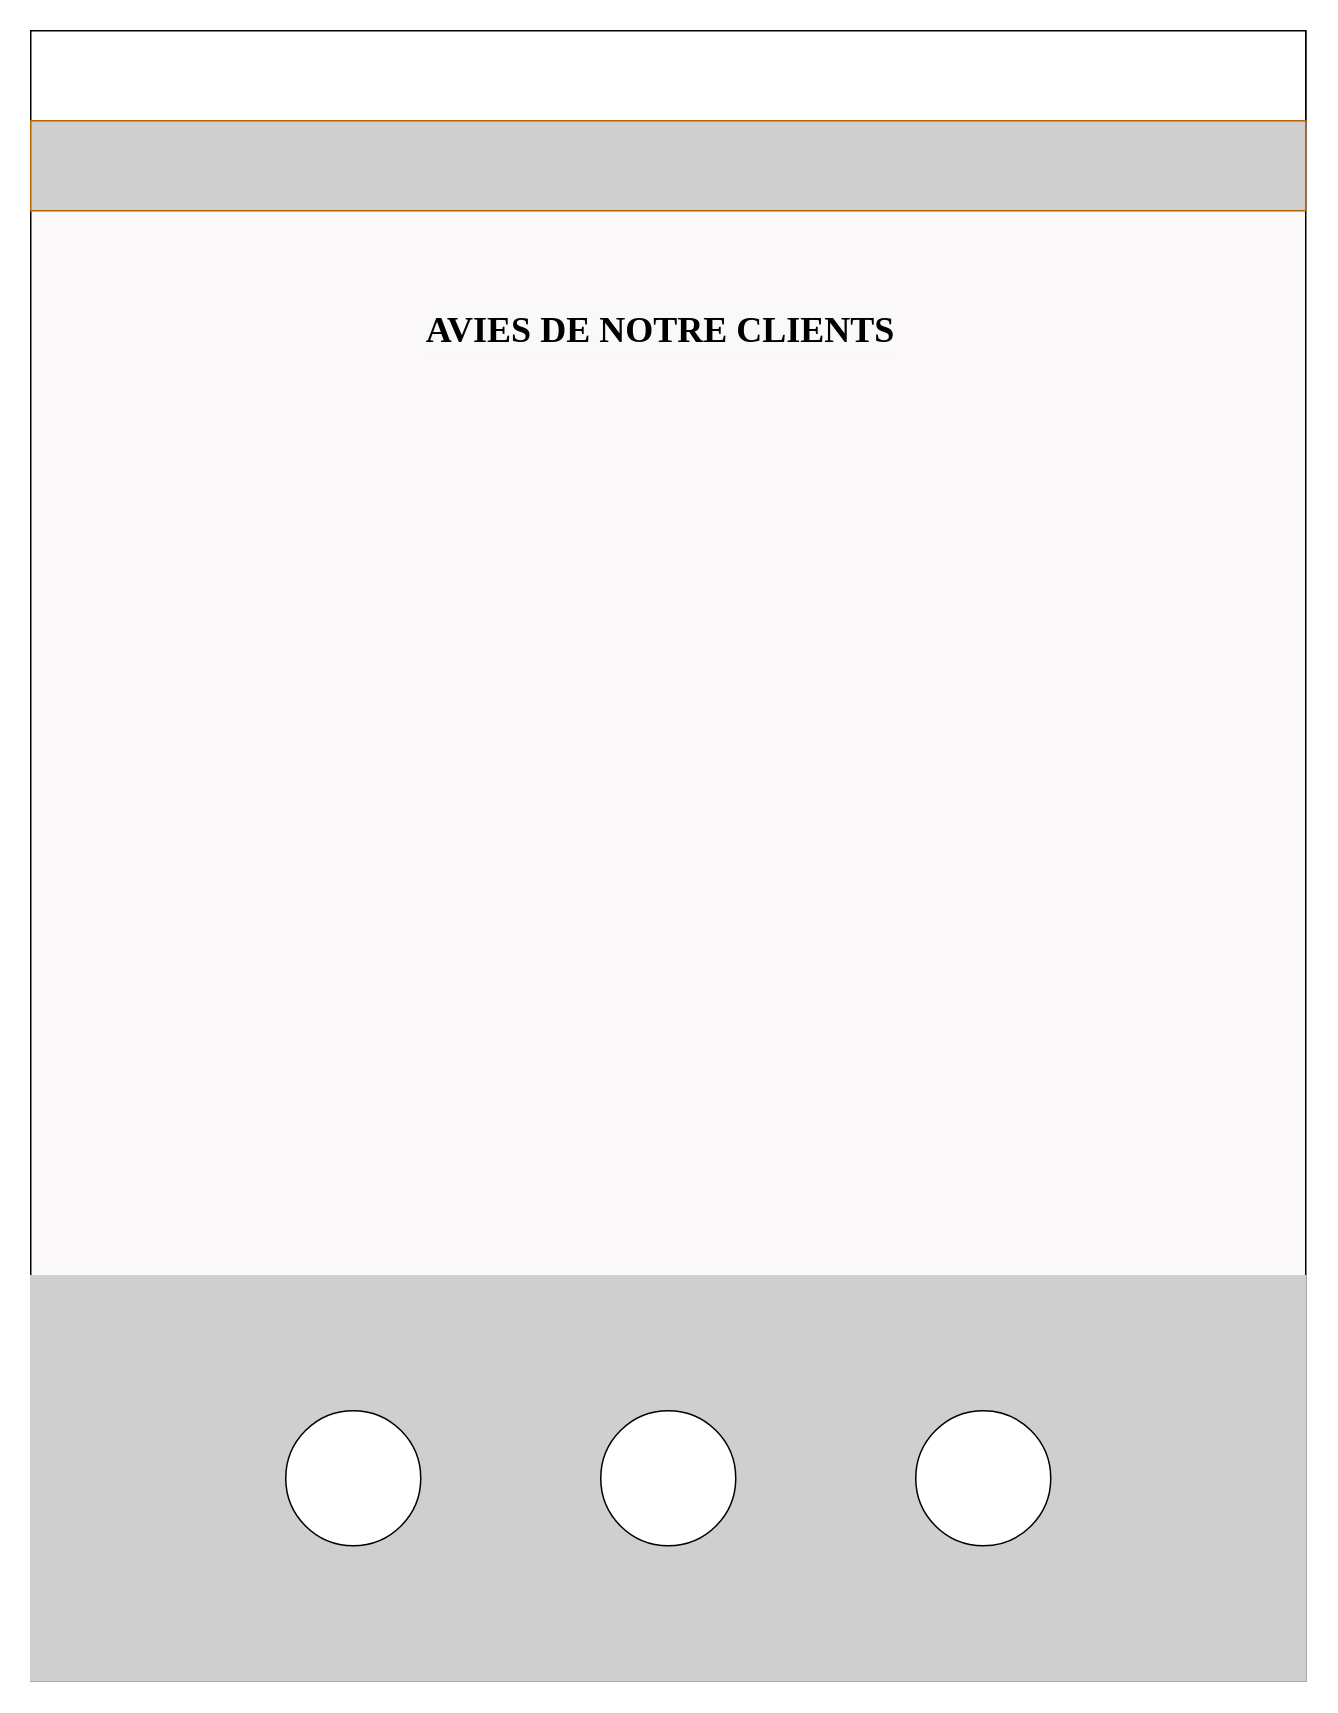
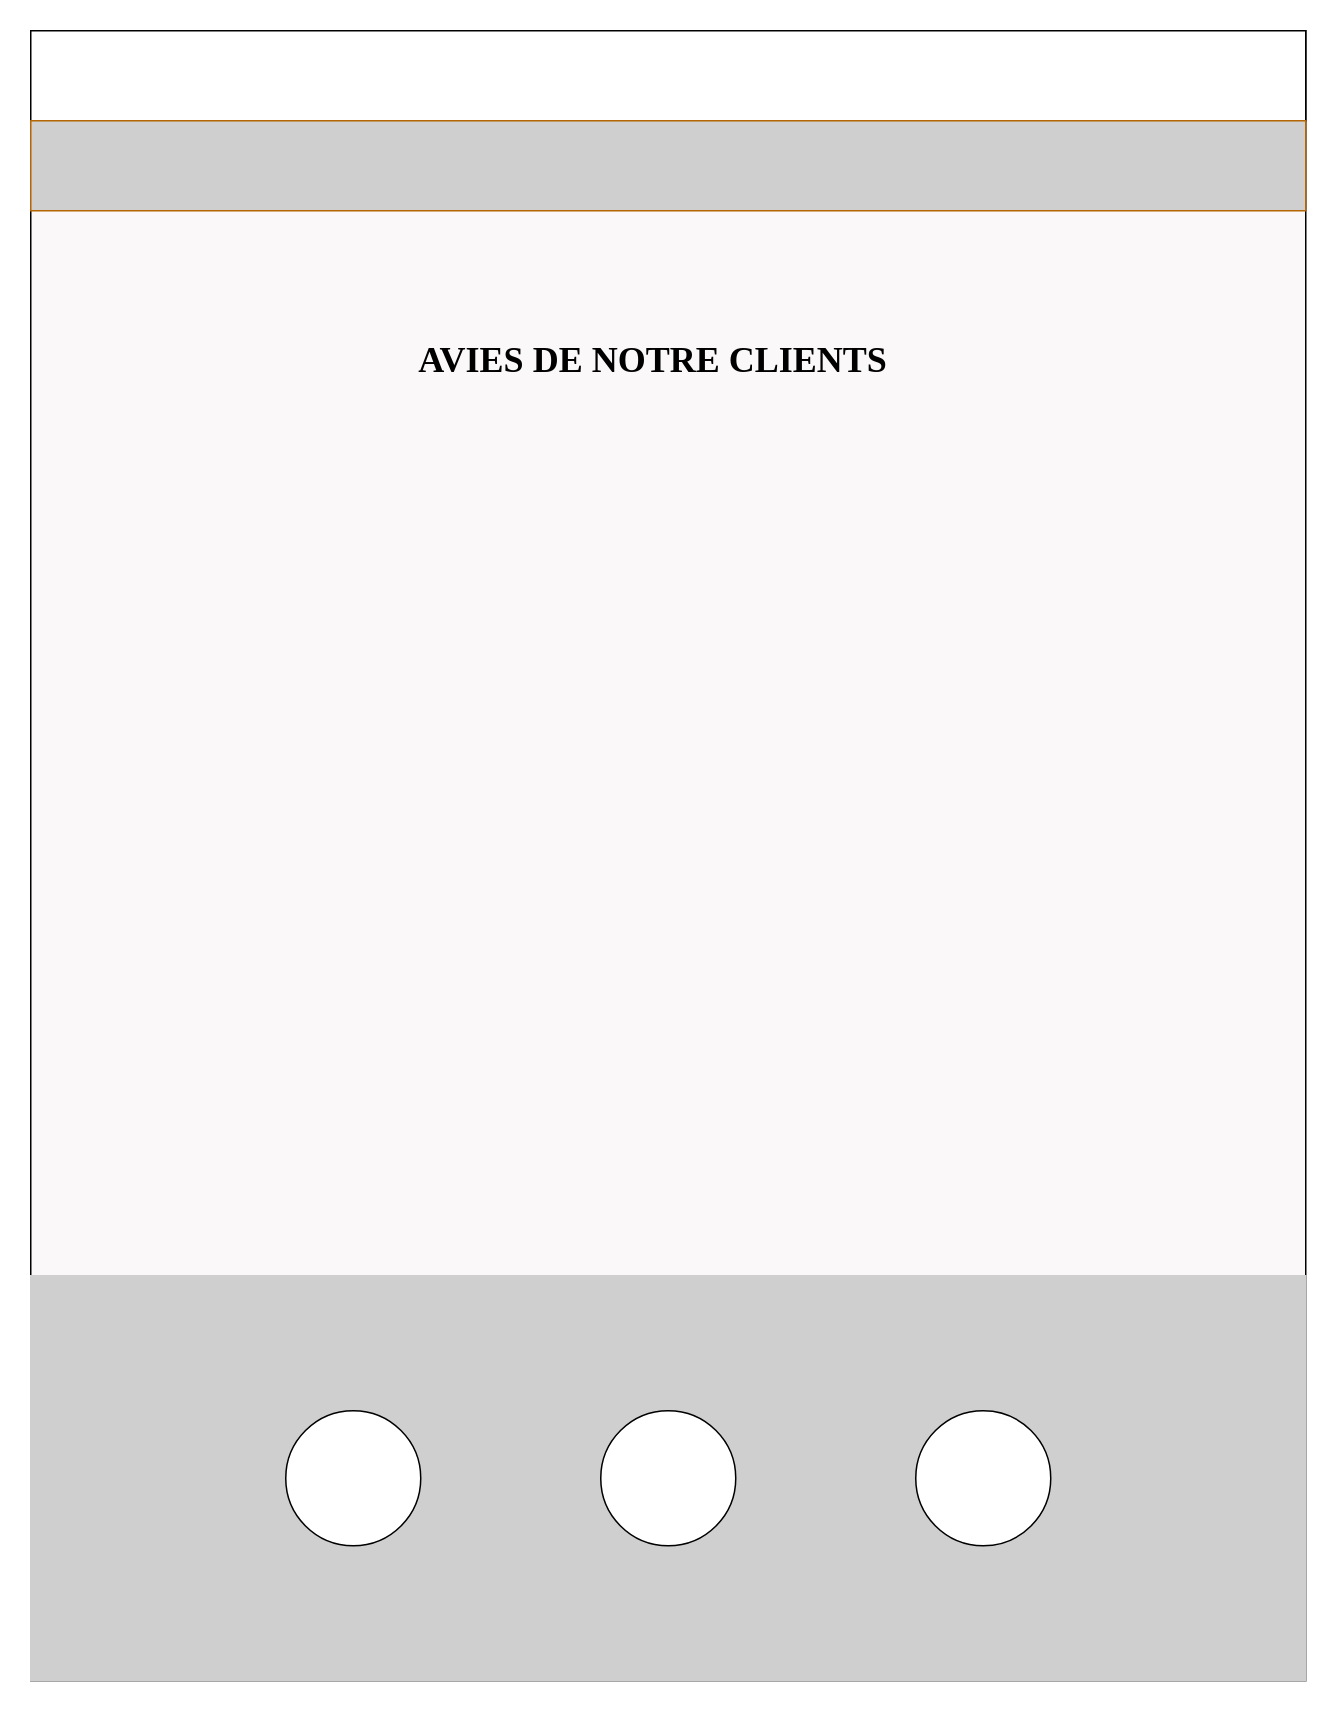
(661, 331) -> (653, 361)
